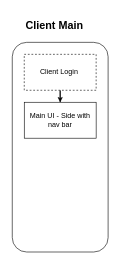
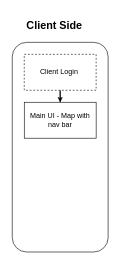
(55, 24) -> (55, 24)
(60, 120) -> (60, 120)
